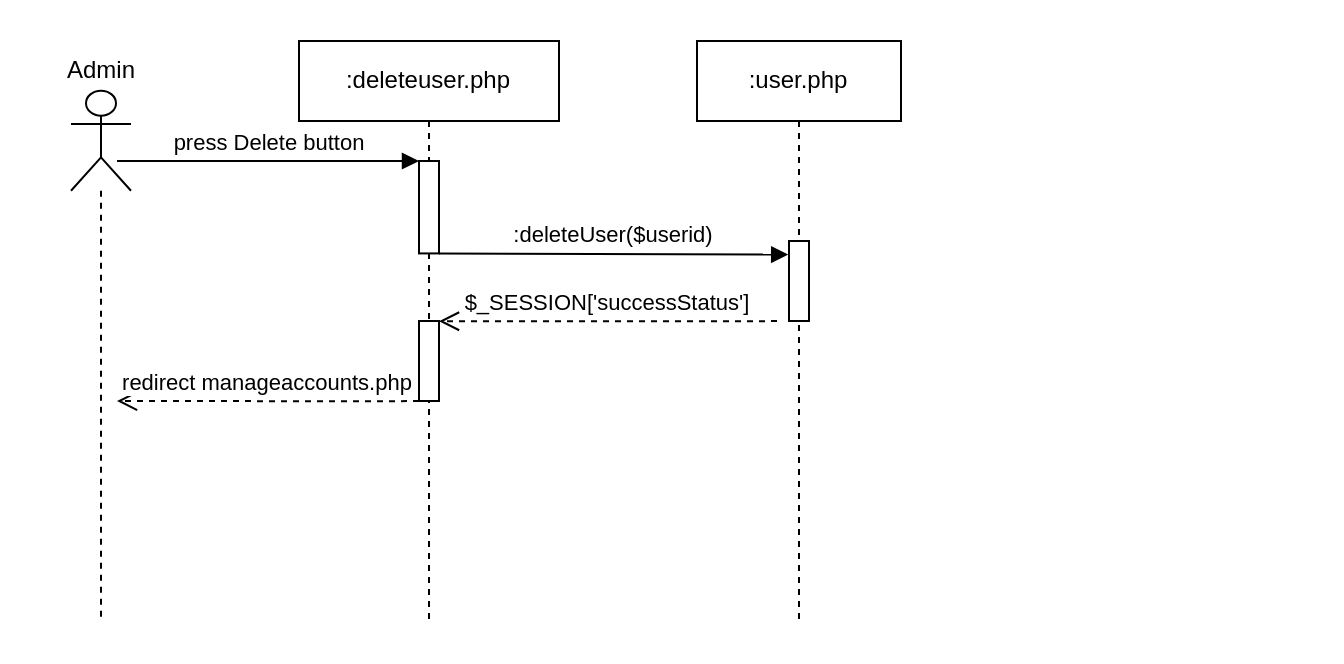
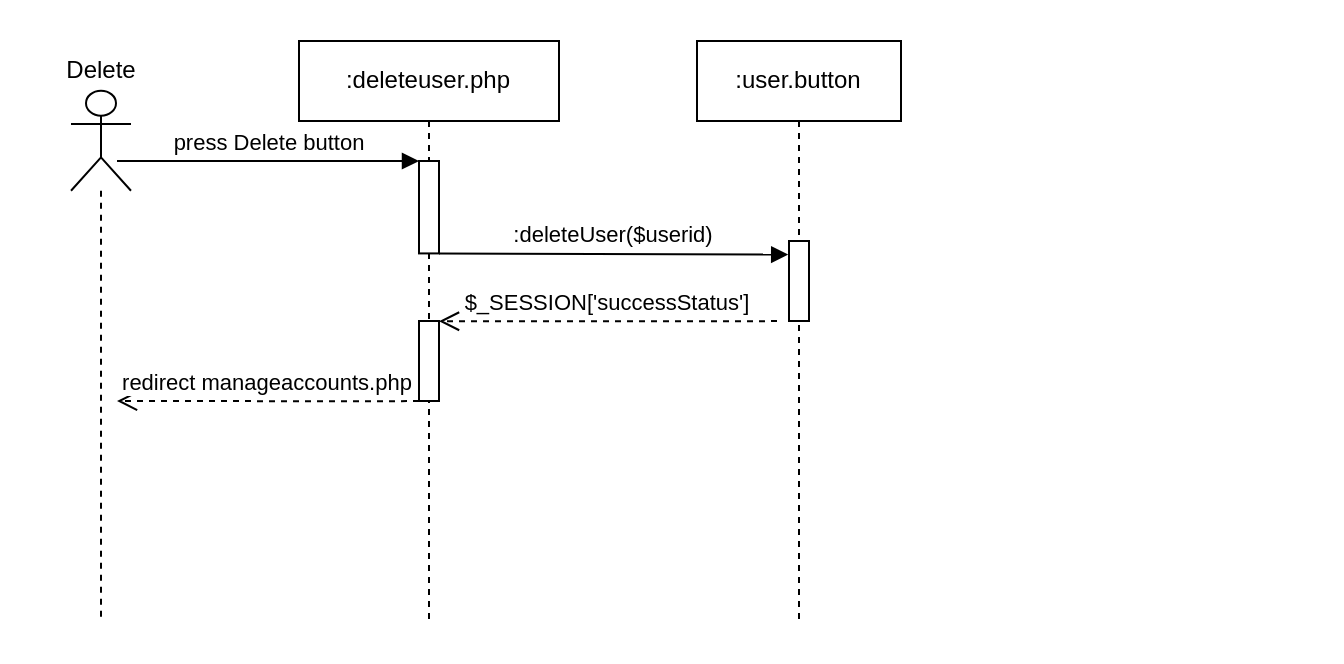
(102, 71) -> (102, 71)
(799, 81) -> (799, 81)
